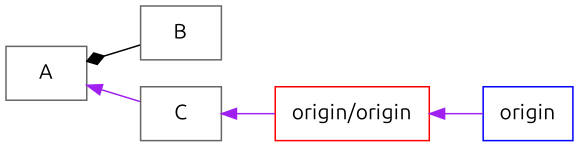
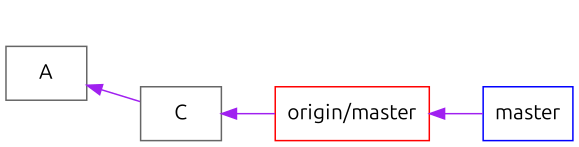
(181, 33) -> none
(352, 114) -> (352, 114)
(528, 114) -> (528, 114)
